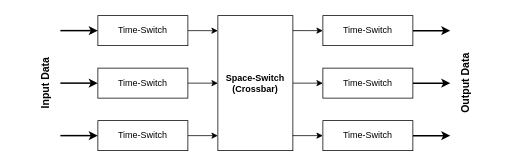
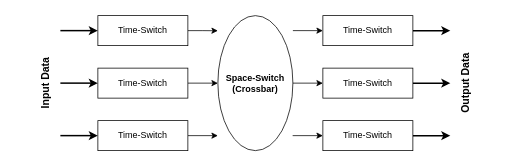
(255, 83) -> (255, 83)
